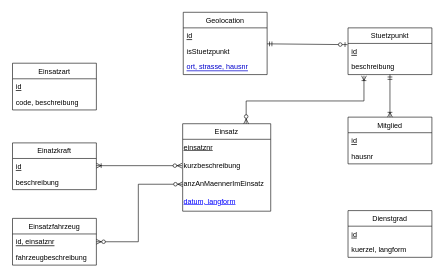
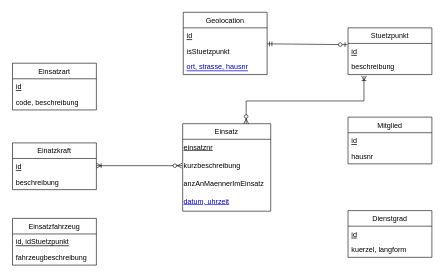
(390, 78) -> none
(211, 202) -> (209, 202)
(138, 213) -> none
(38, 242) -> (46, 242)
